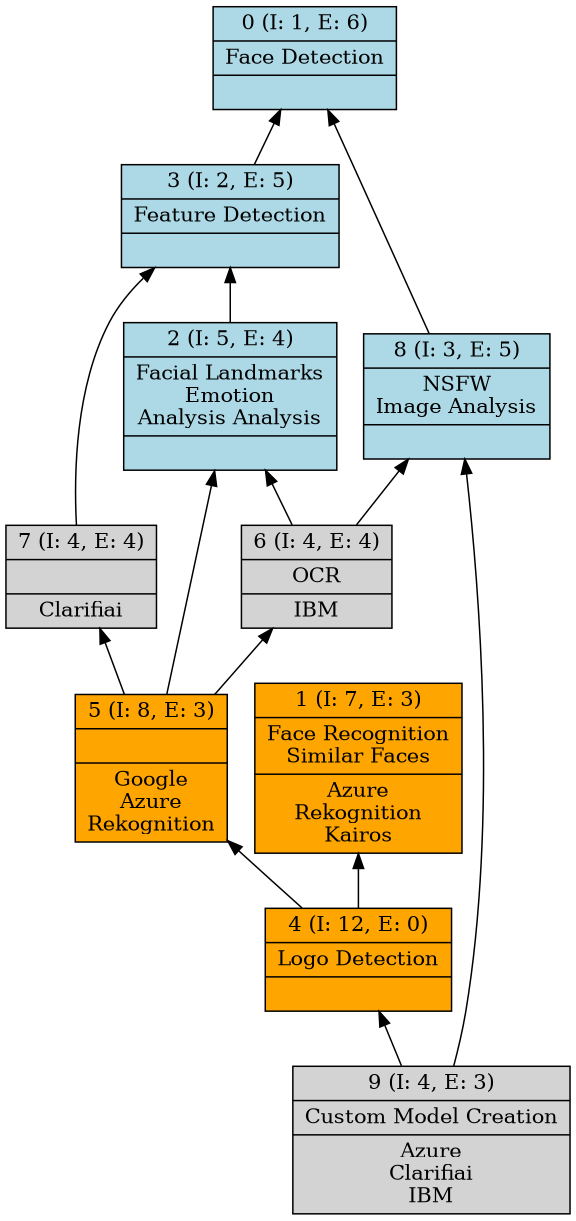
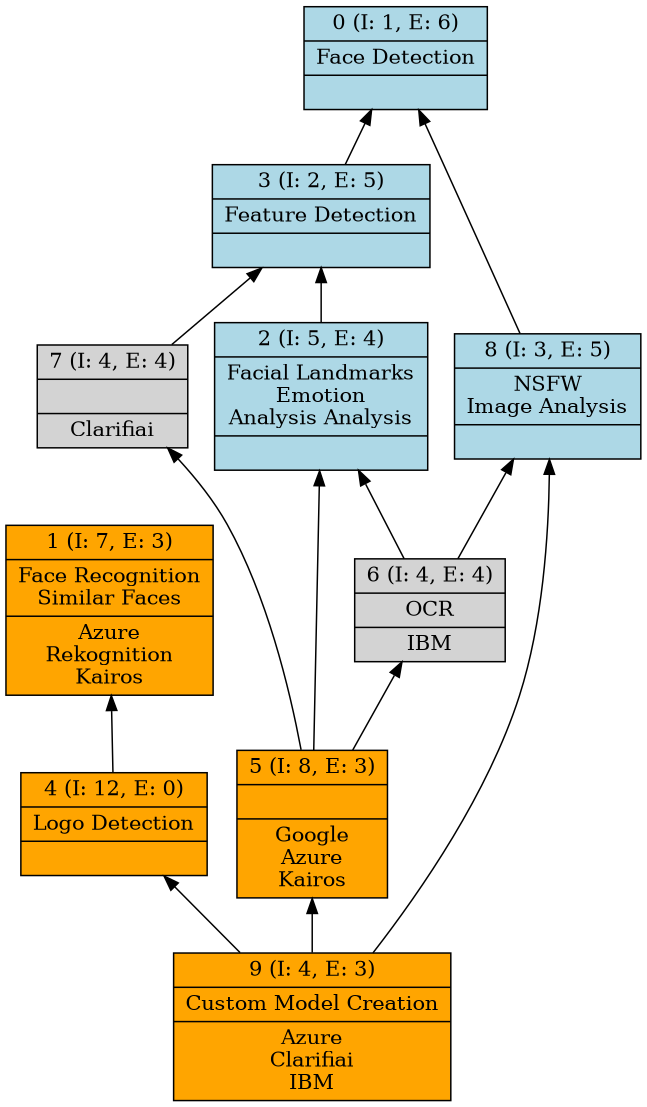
(151, 824) -> (312, 880)
(270, 879) -> (312, 933)
(431, 1140) -> (312, 1027)
